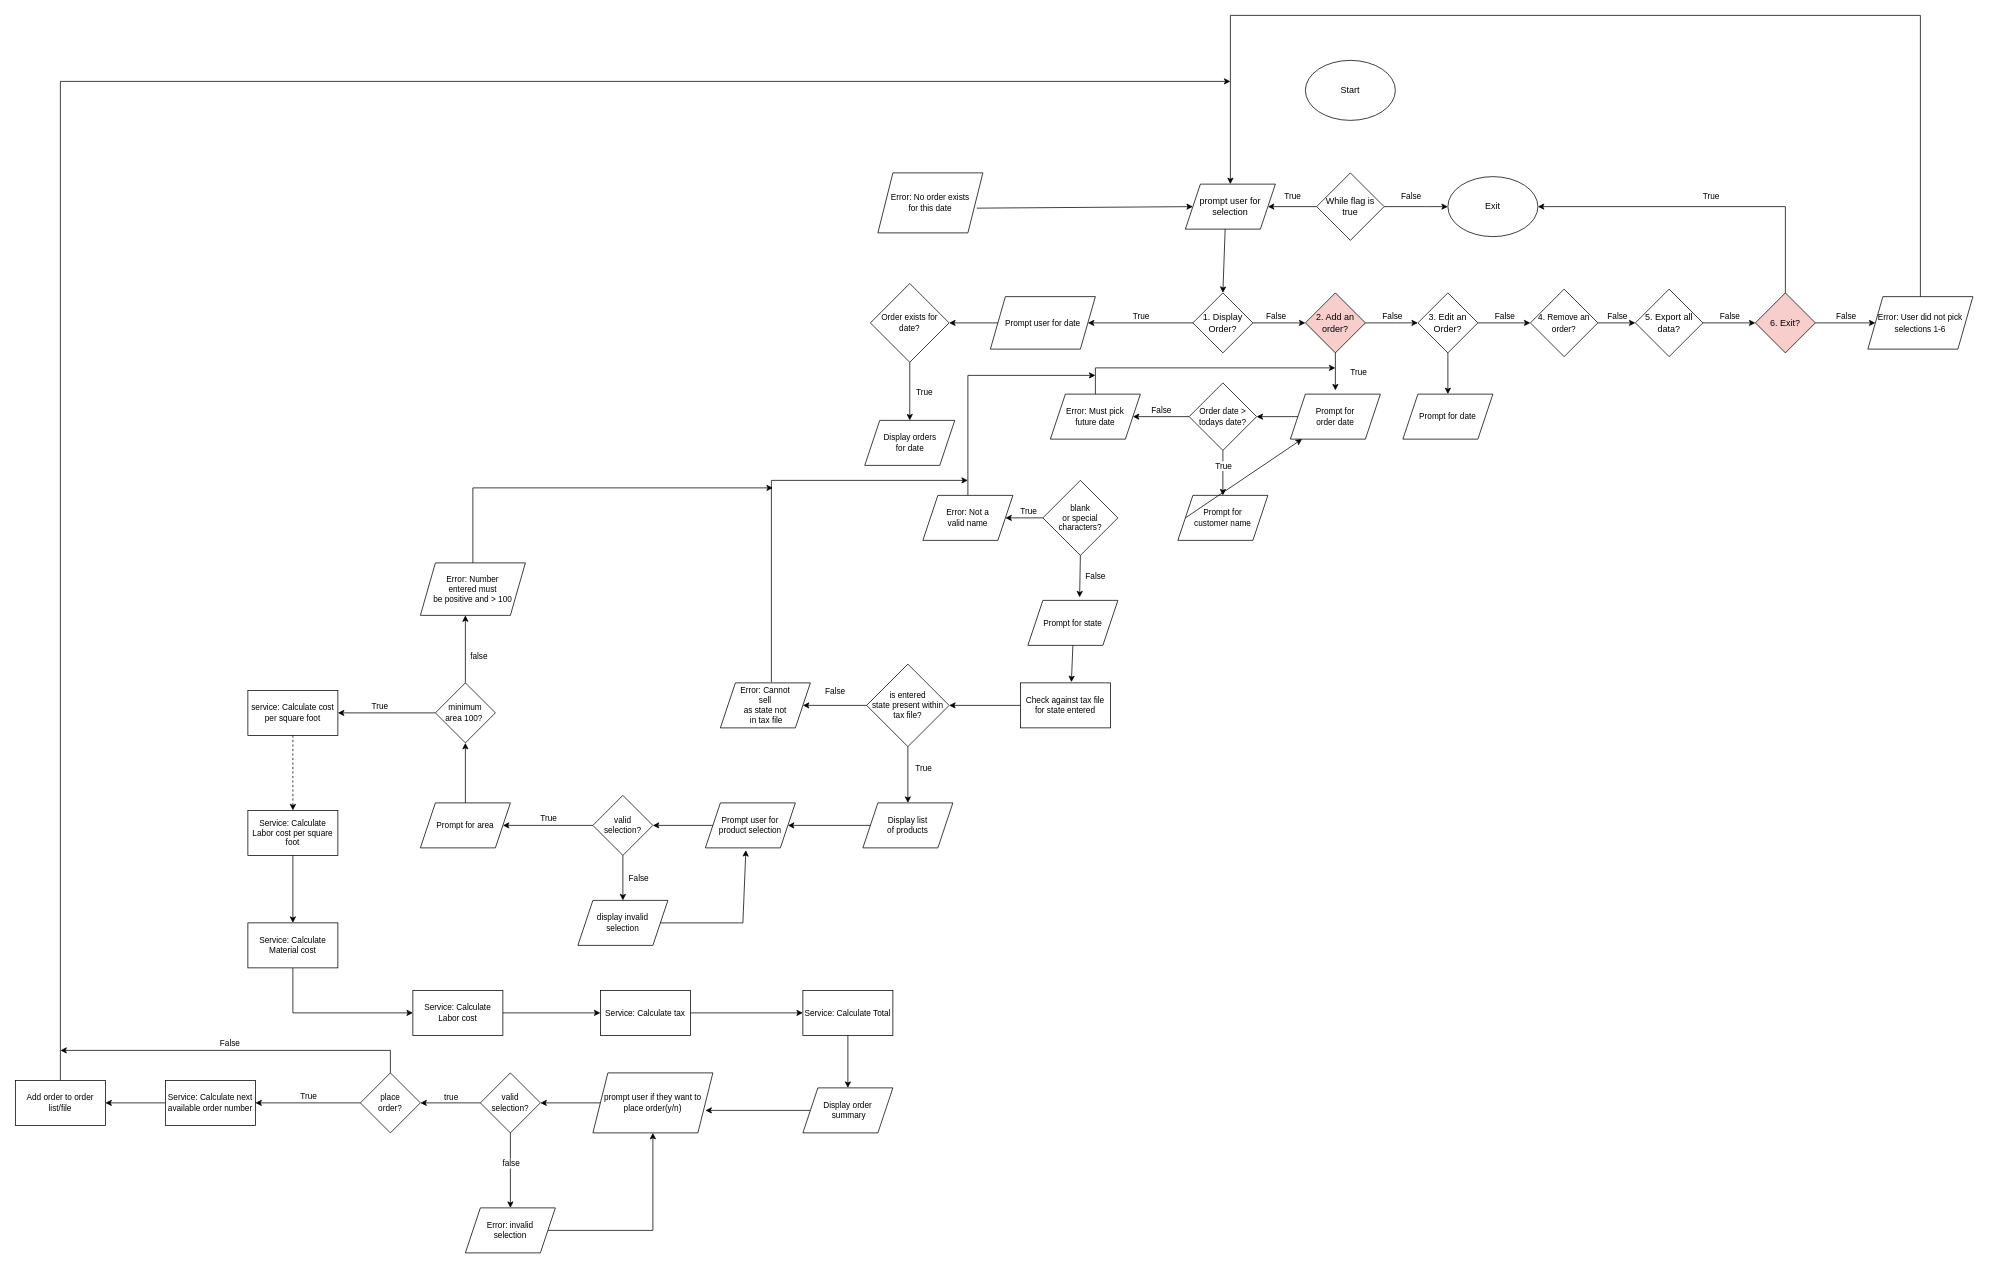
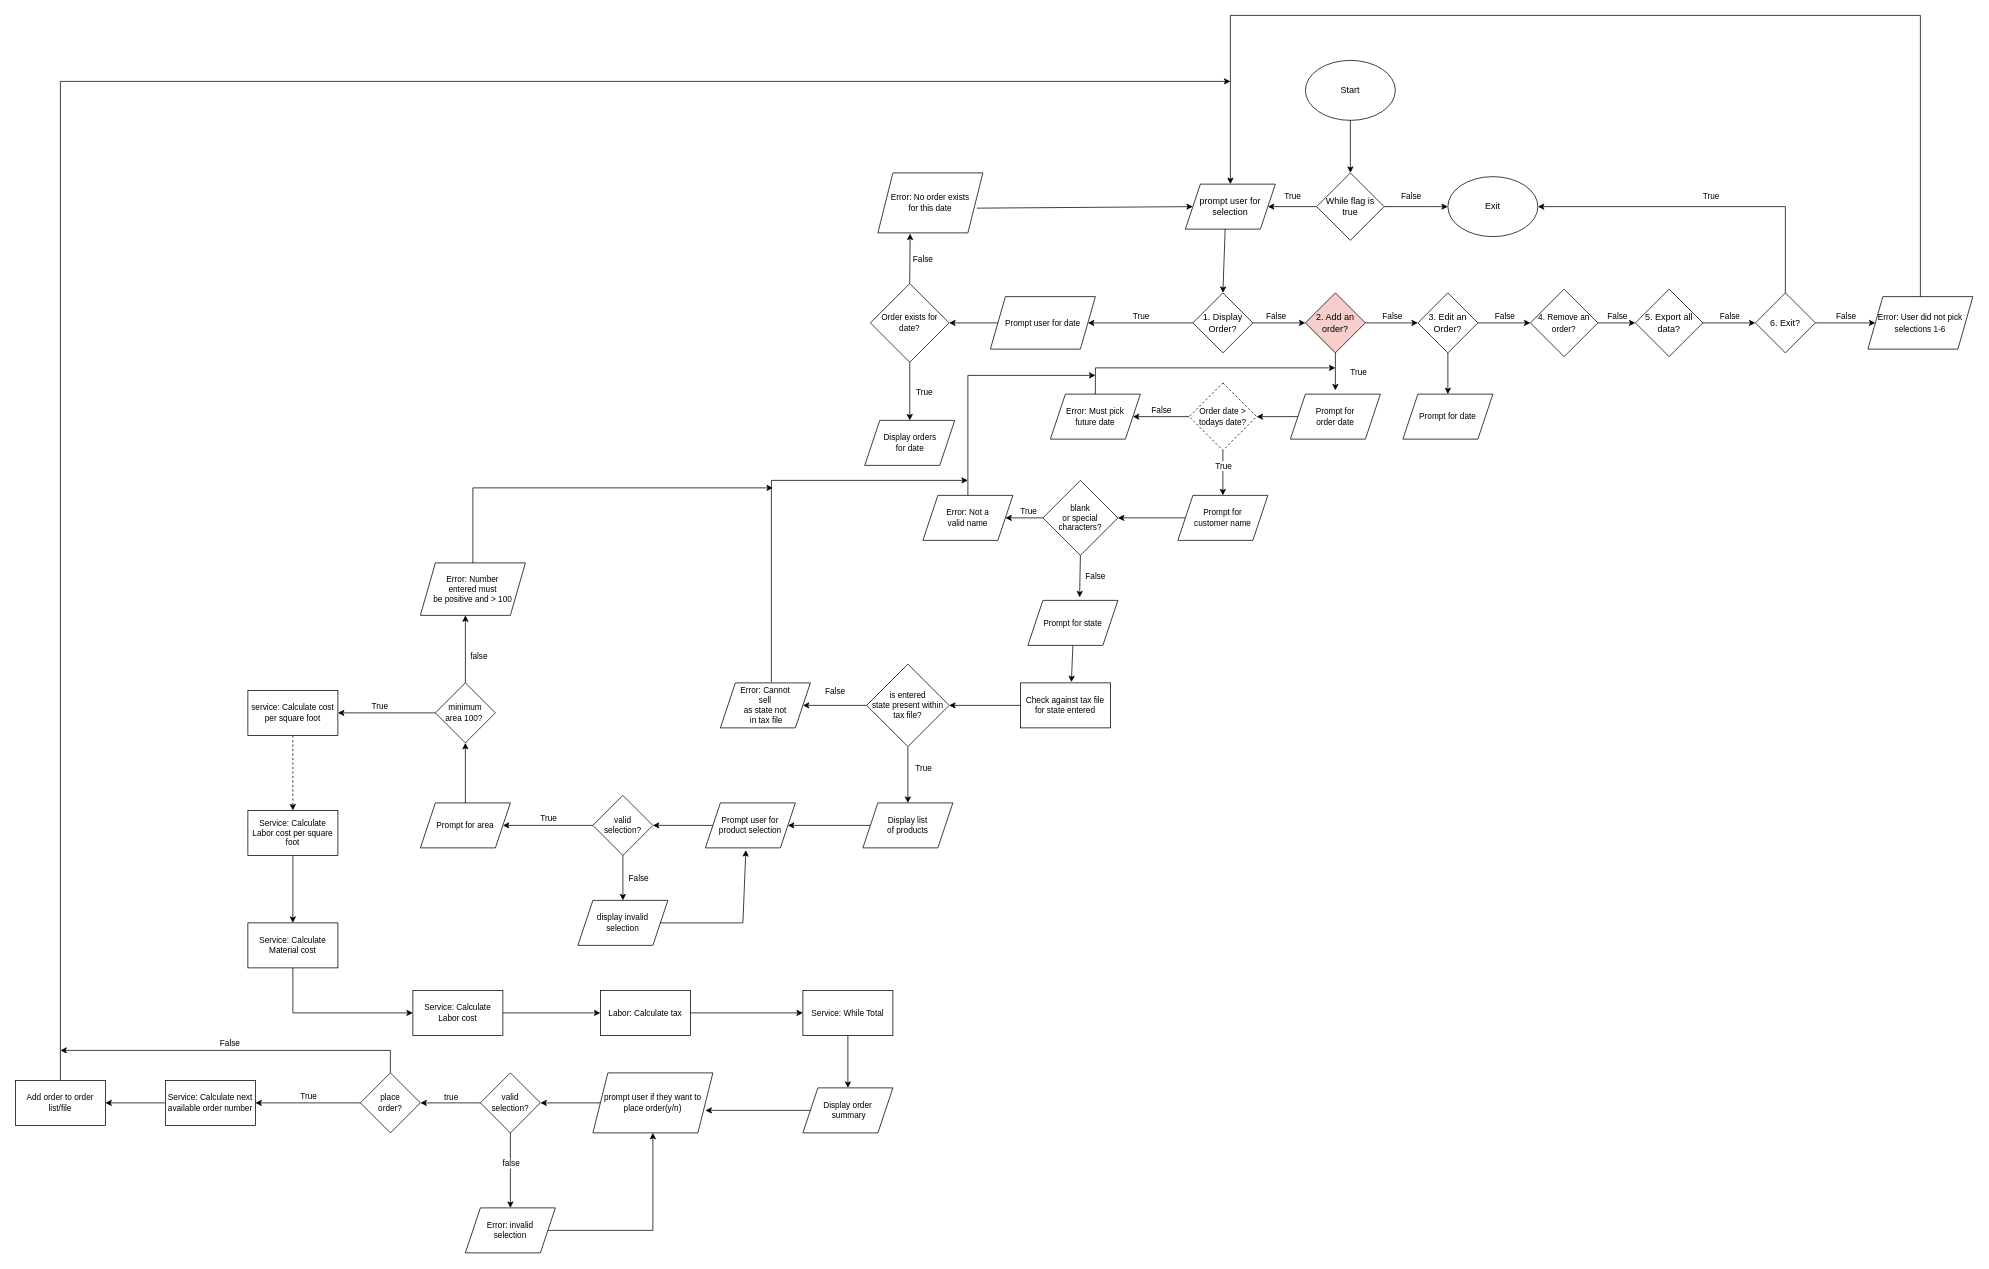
none -> (1350, 144)
none -> (910, 276)
(1785, 323) -> (1785, 323)
(1223, 417) -> (1223, 417)
(1241, 480) -> (1124, 518)
(645, 1013) -> (645, 1013)
(848, 1013) -> (848, 1013)
